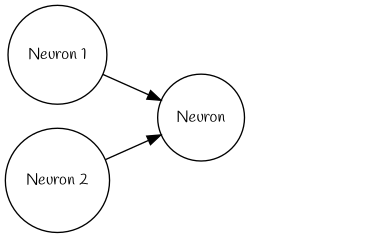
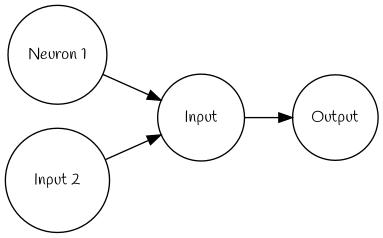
(201, 118) -> (201, 118)
none -> (335, 118)
(57, 180) -> (57, 180)
